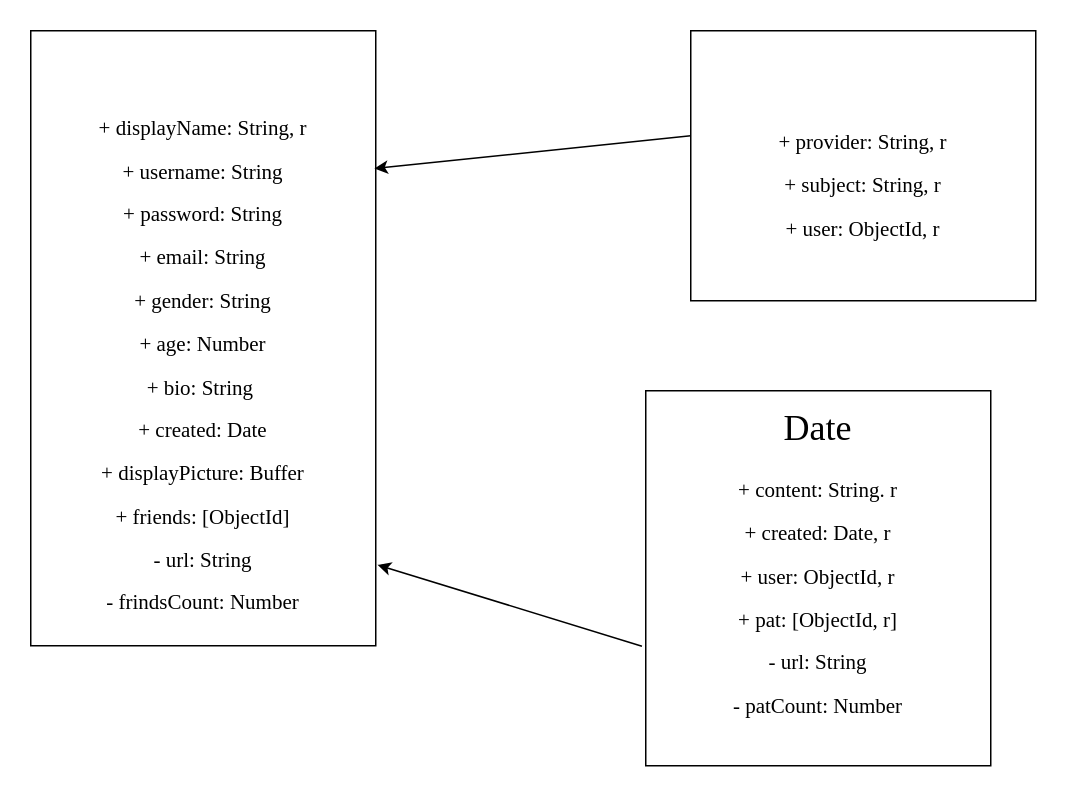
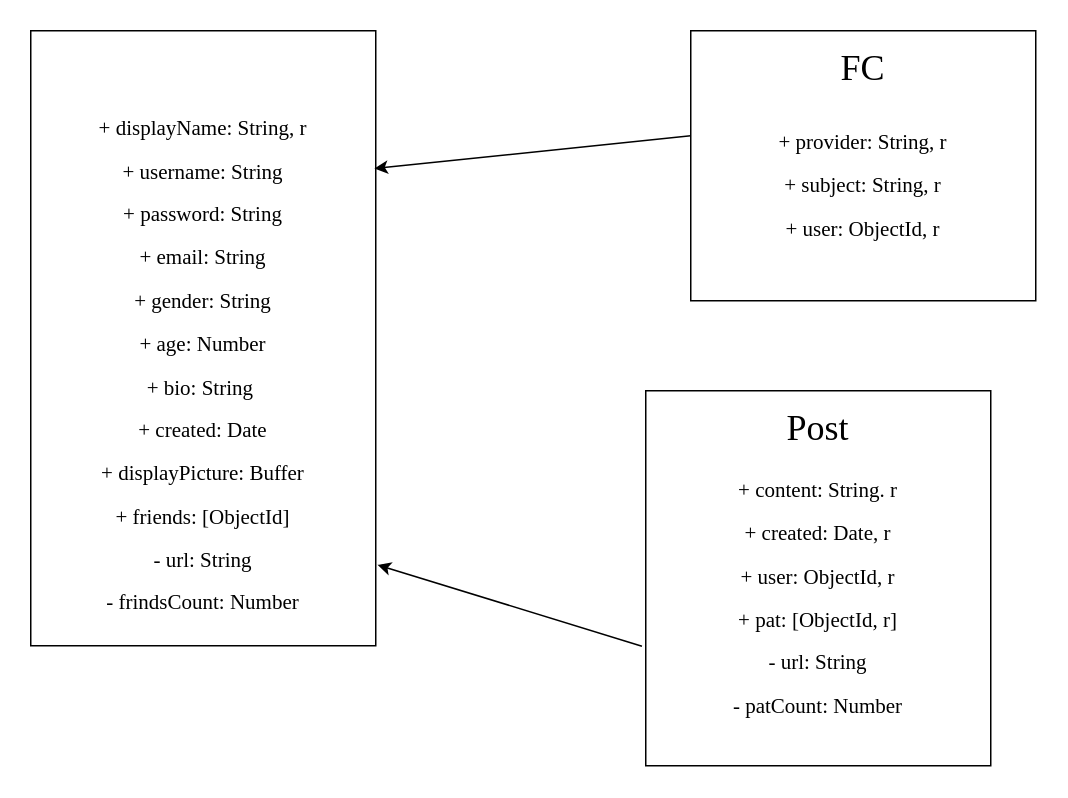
none -> (863, 68)
(818, 428) -> (818, 428)
